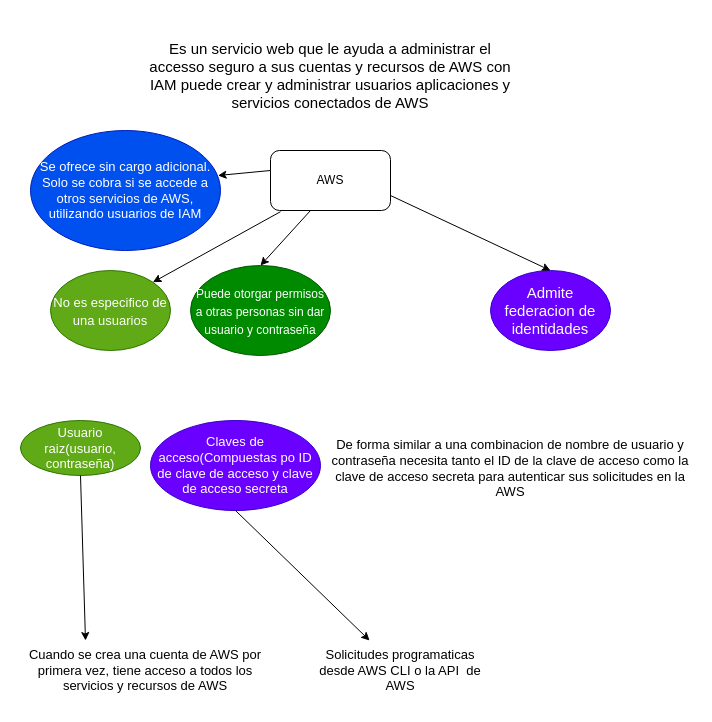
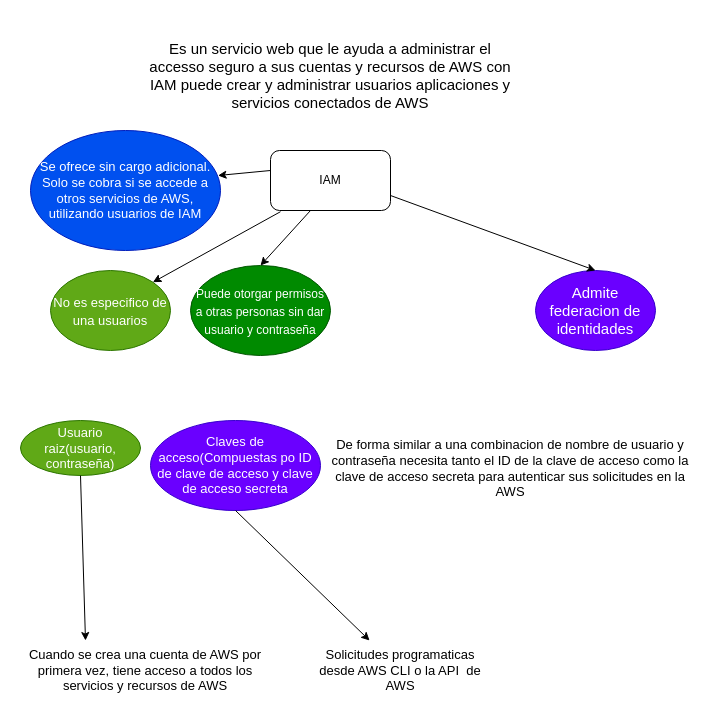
(331, 181) -> (331, 181)
(551, 311) -> (596, 311)
